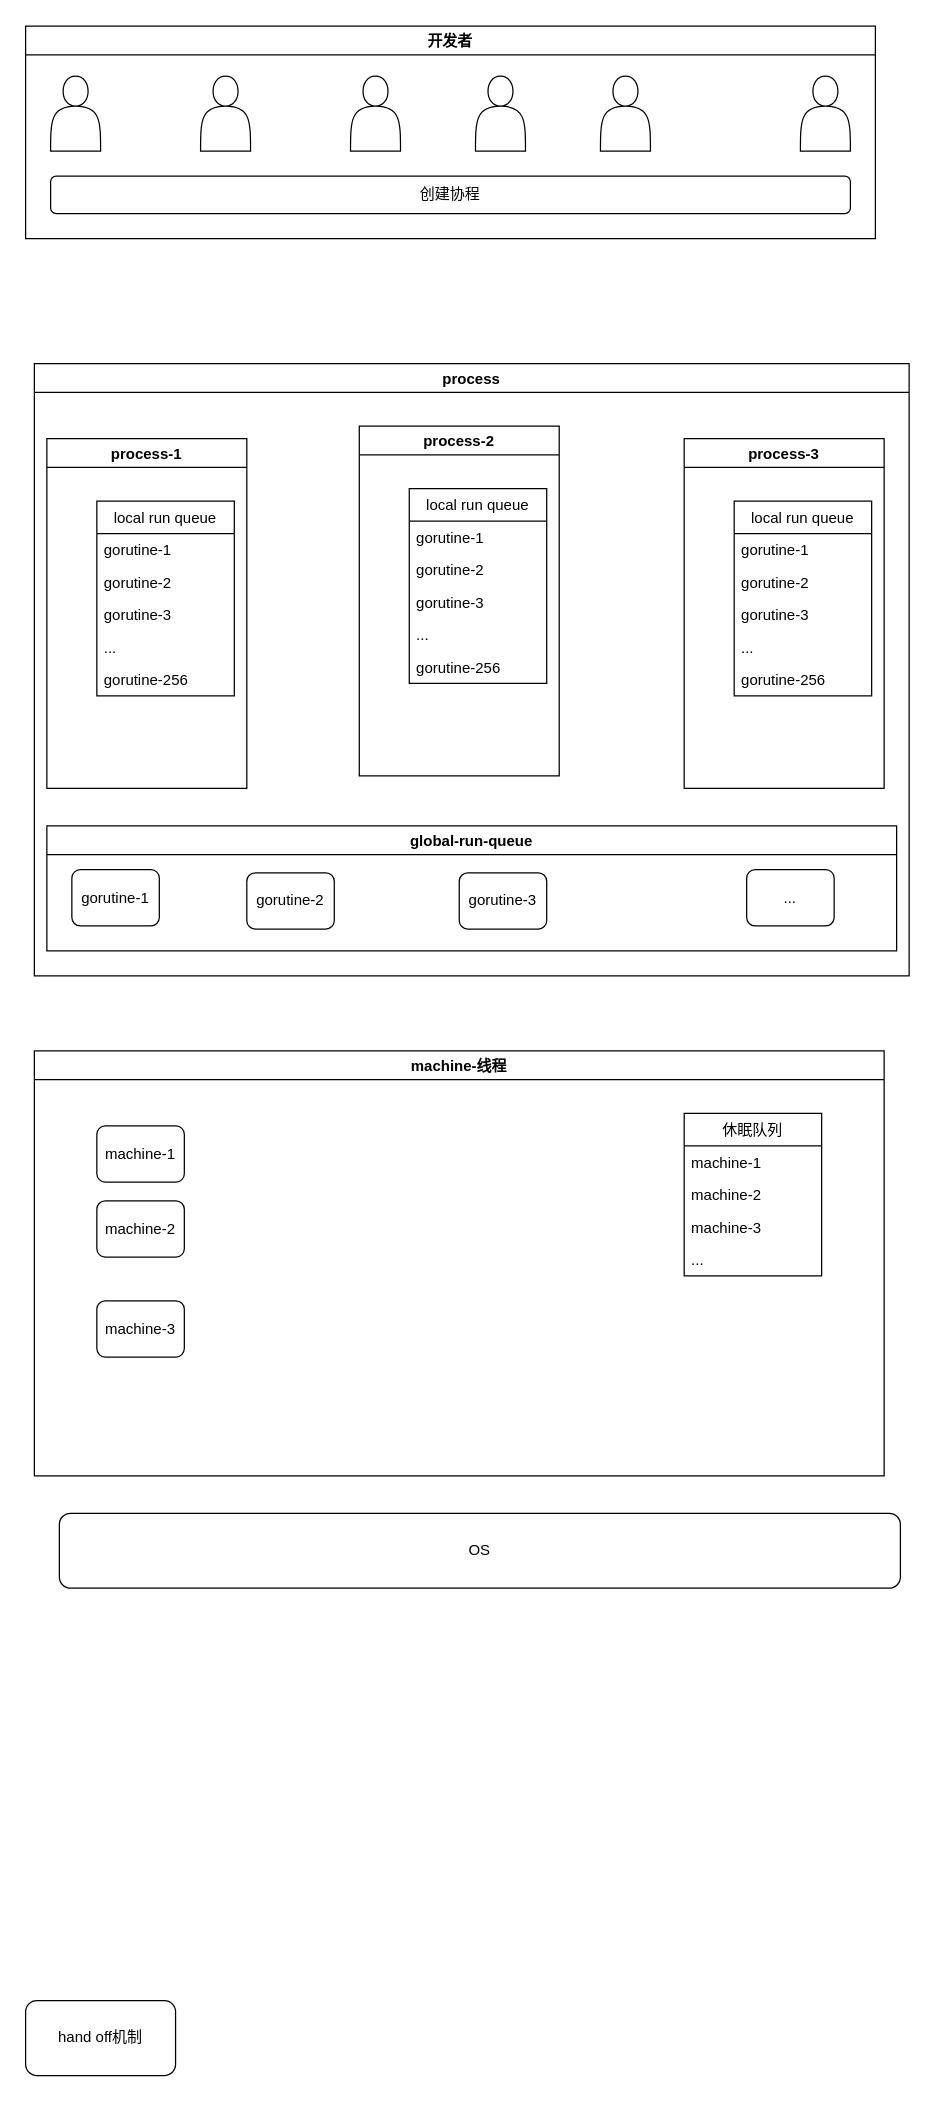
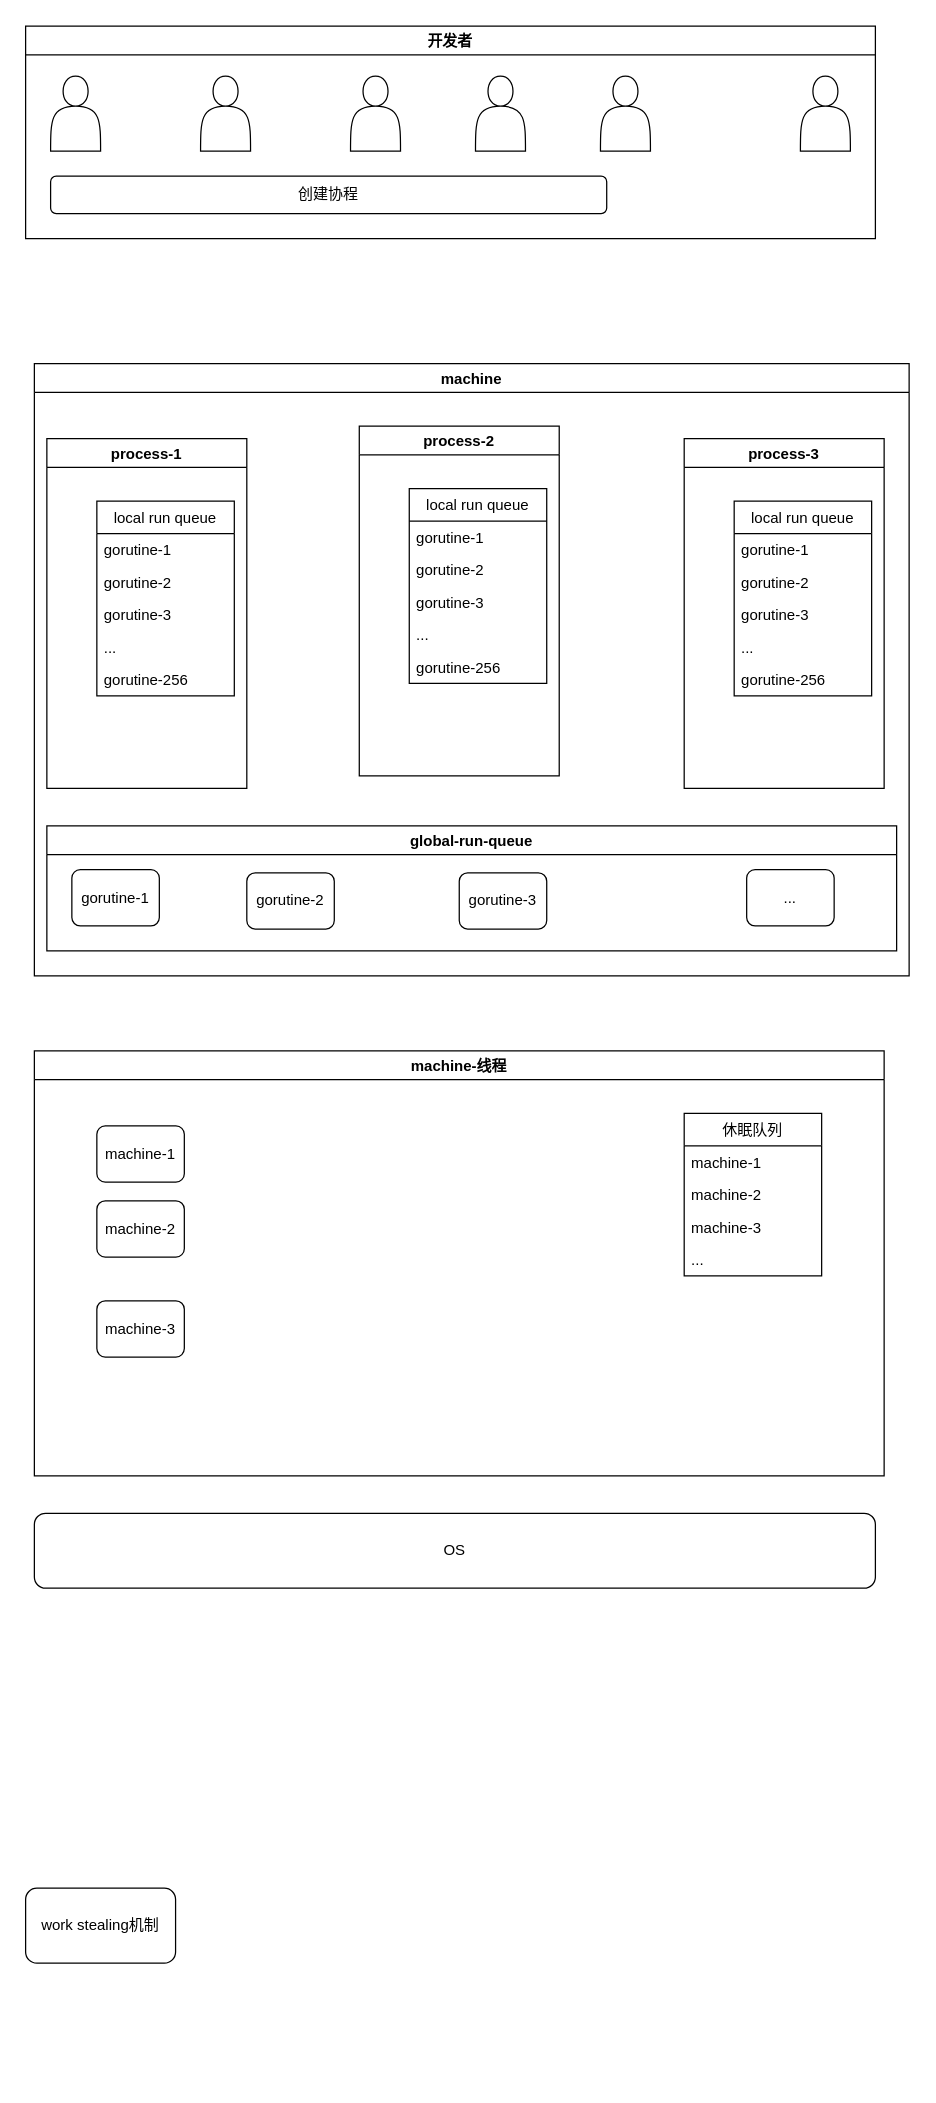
(451, 194) -> (329, 194)
(471, 378) -> (471, 378)
(480, 1551) -> (455, 1551)
none -> (101, 1926)
(101, 2038) -> none
